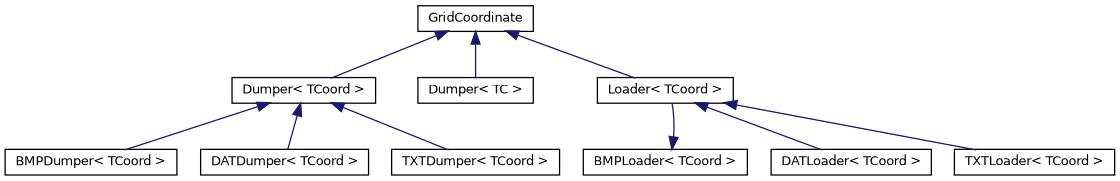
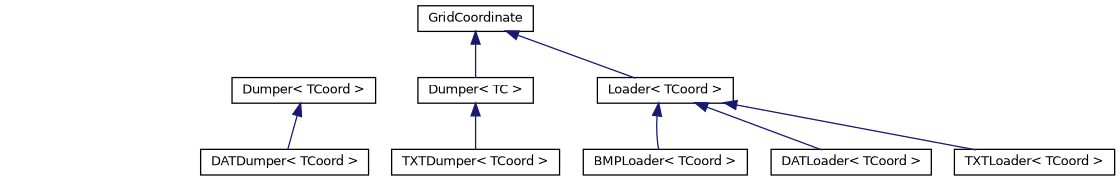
(384, 57) -> none
(674, 120) -> (657, 133)
(396, 129) -> (476, 133)
(91, 162) -> none
